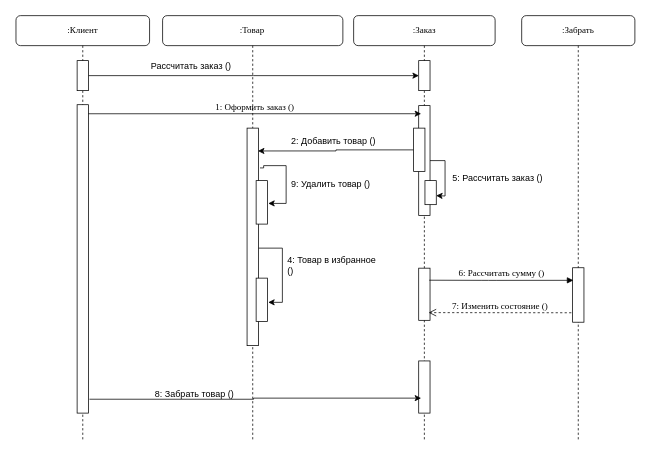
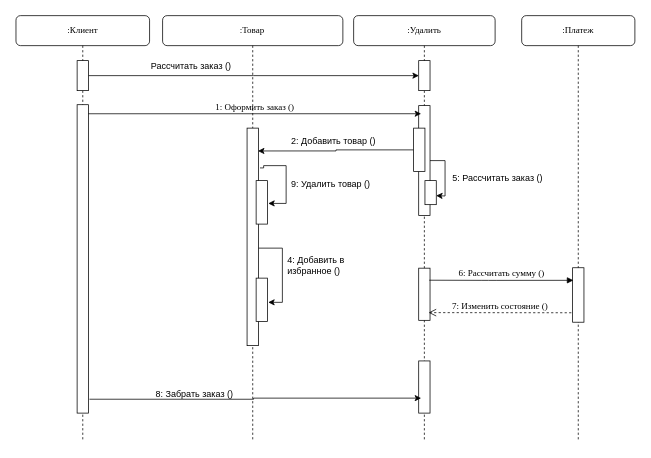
(425, 30) -> (425, 30)
(578, 30) -> (578, 30)
(336, 265) -> (336, 265)
(195, 394) -> (195, 394)
